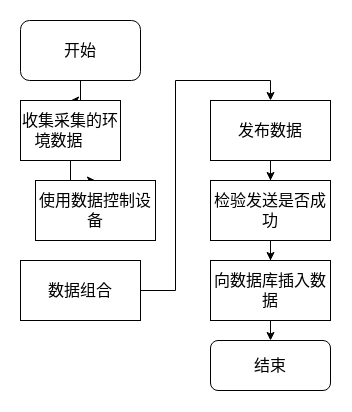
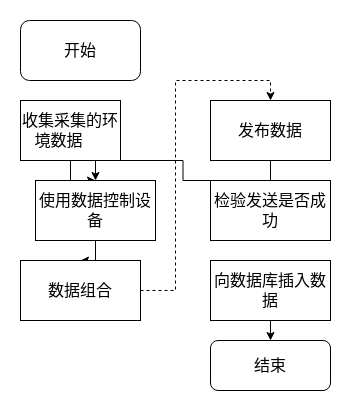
(81, 92) -> none
(176, 149) -> (176, 149)
(271, 179) -> (177, 161)
none -> (96, 255)
(271, 255) -> none
